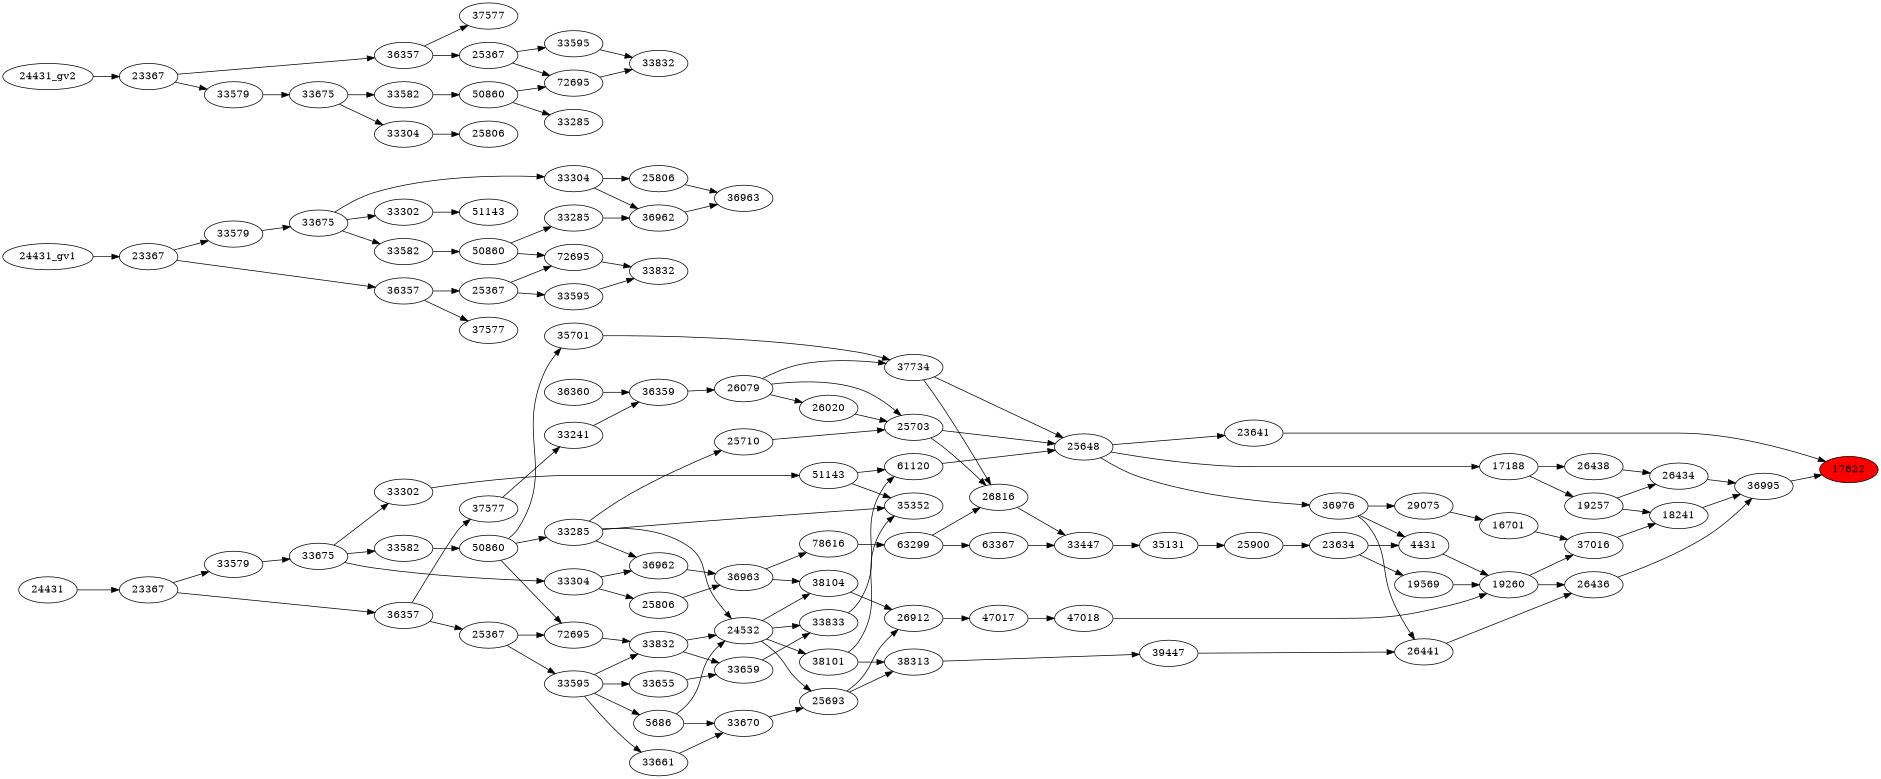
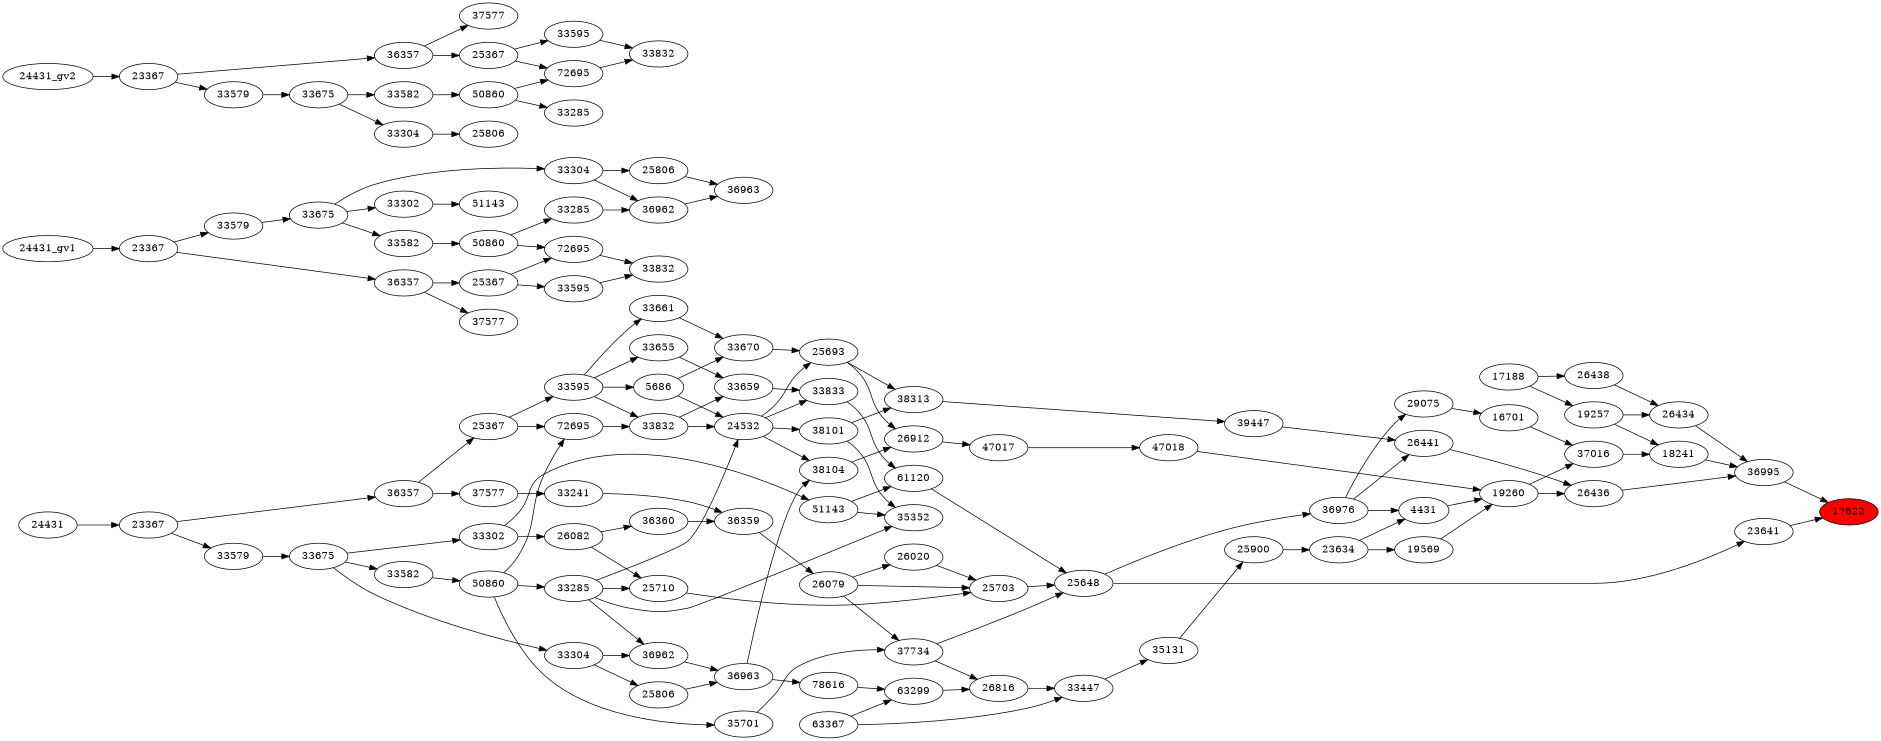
(955, 457) -> none
(1291, 467) -> none
none -> (574, 537)
(953, 545) -> (868, 709)
